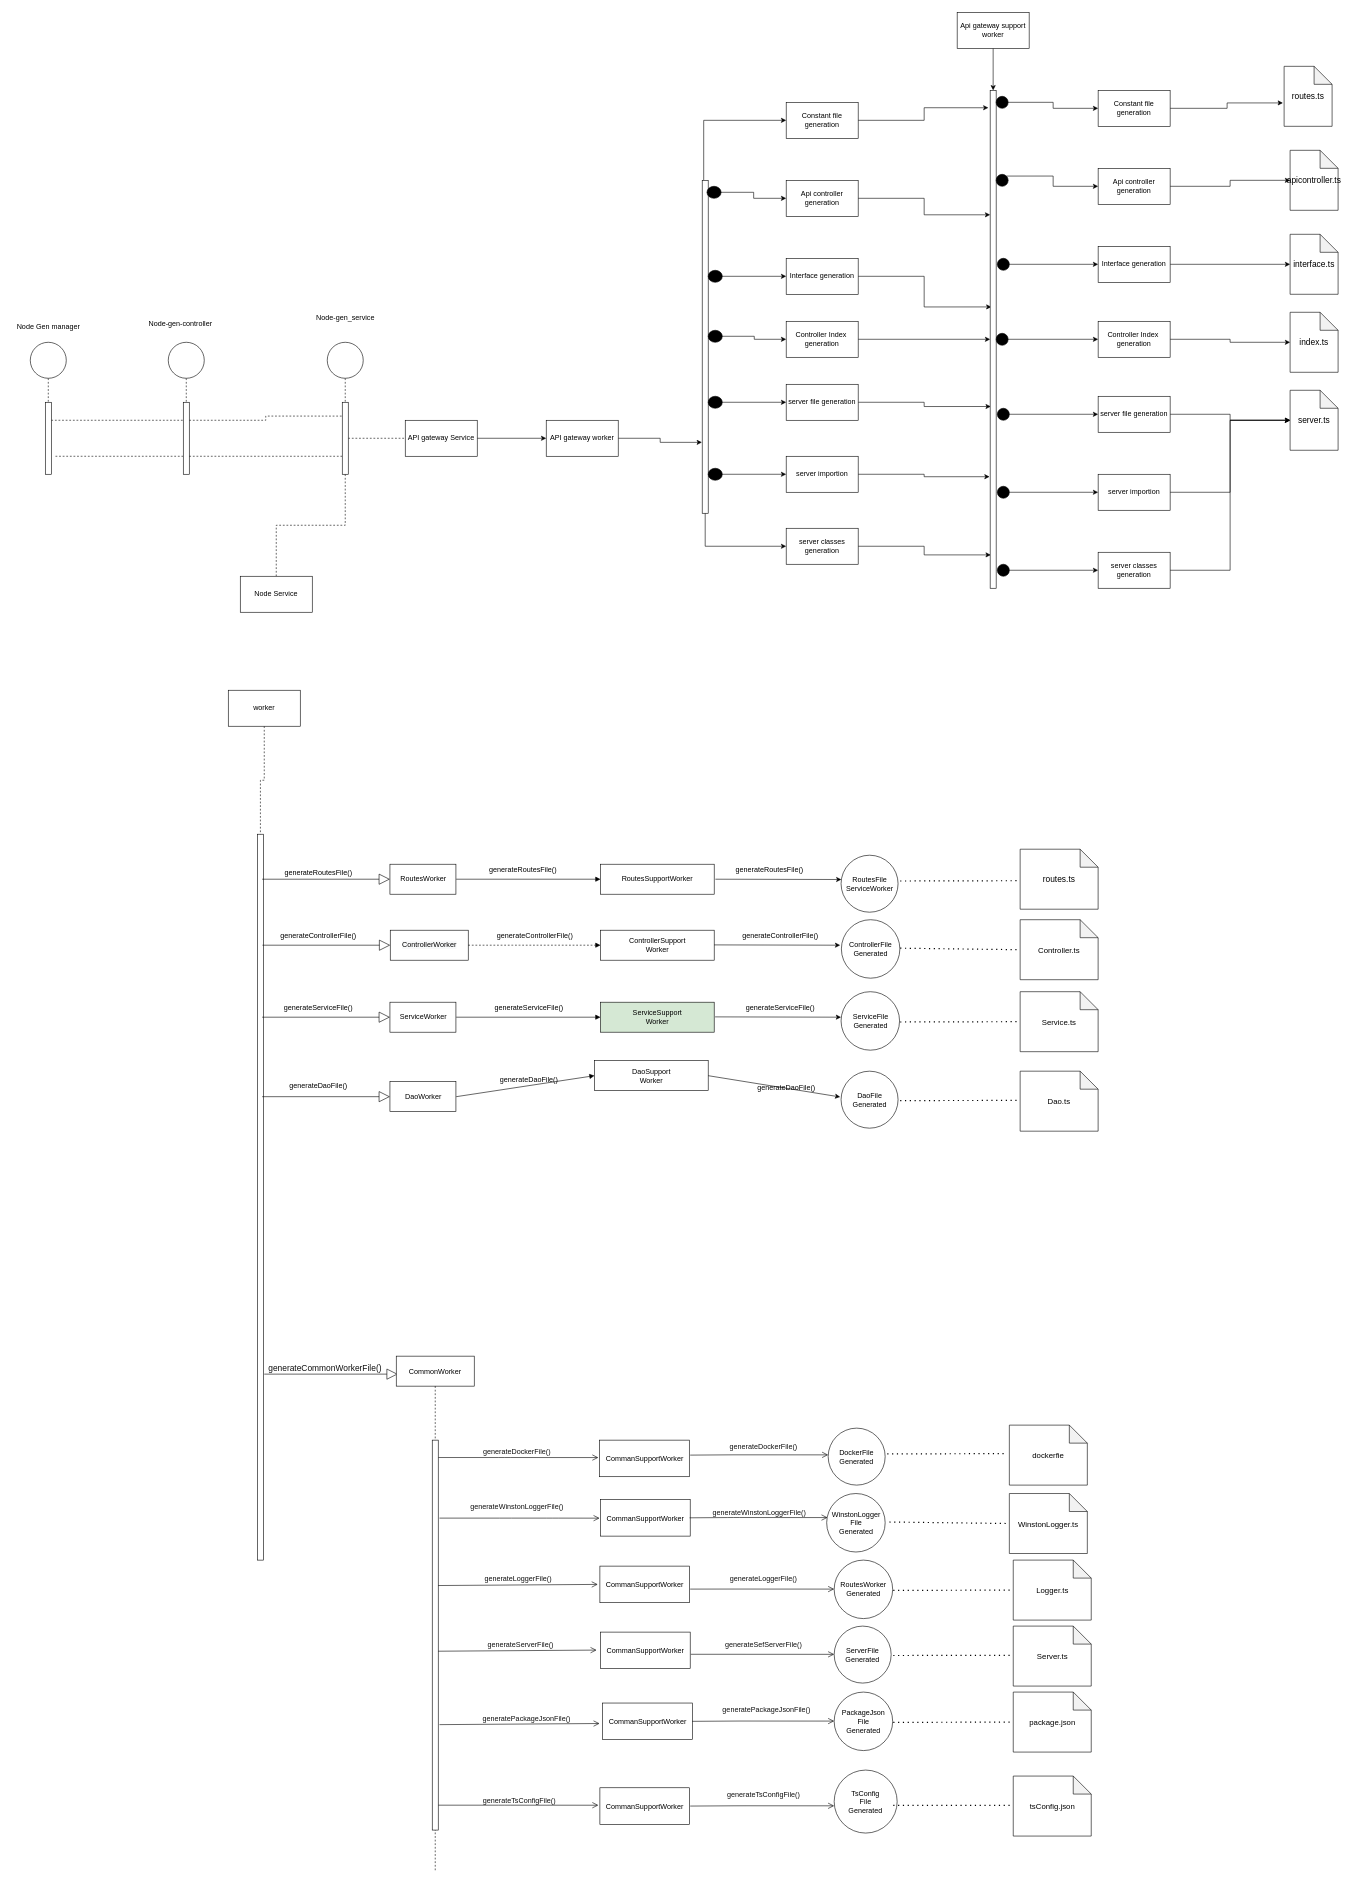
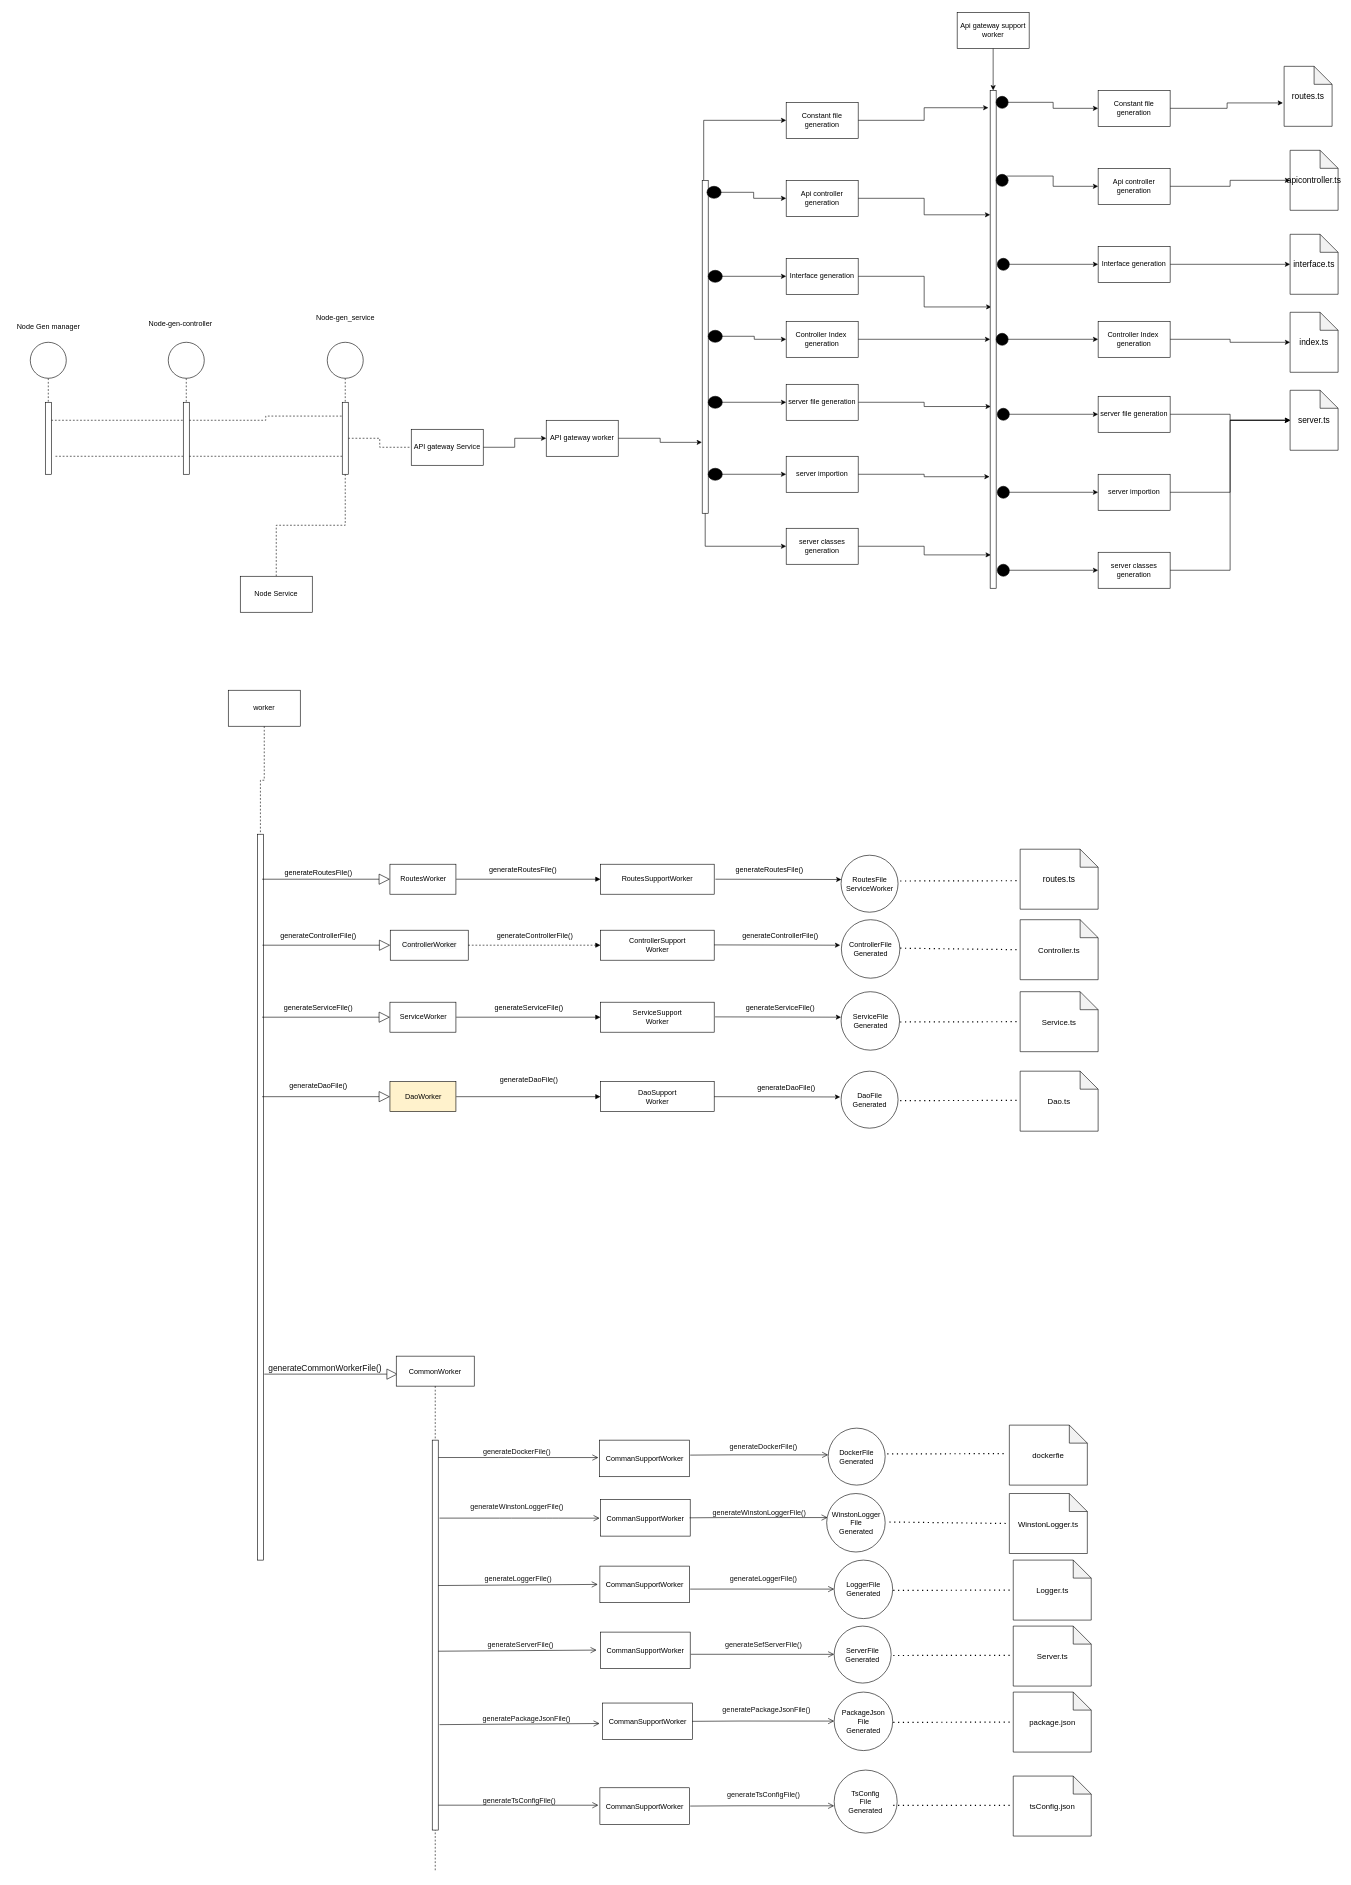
(441, 438) -> (447, 447)
(657, 1017) -> (657, 1017)
(651, 1076) -> (657, 1097)
(423, 1097) -> (423, 1097)
(864, 1590) -> (864, 1590)
